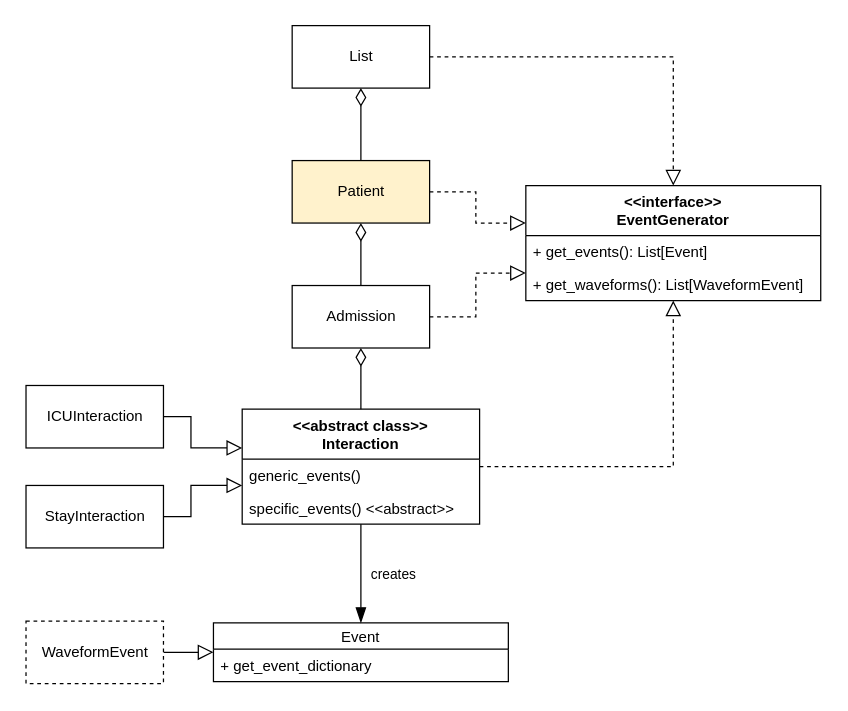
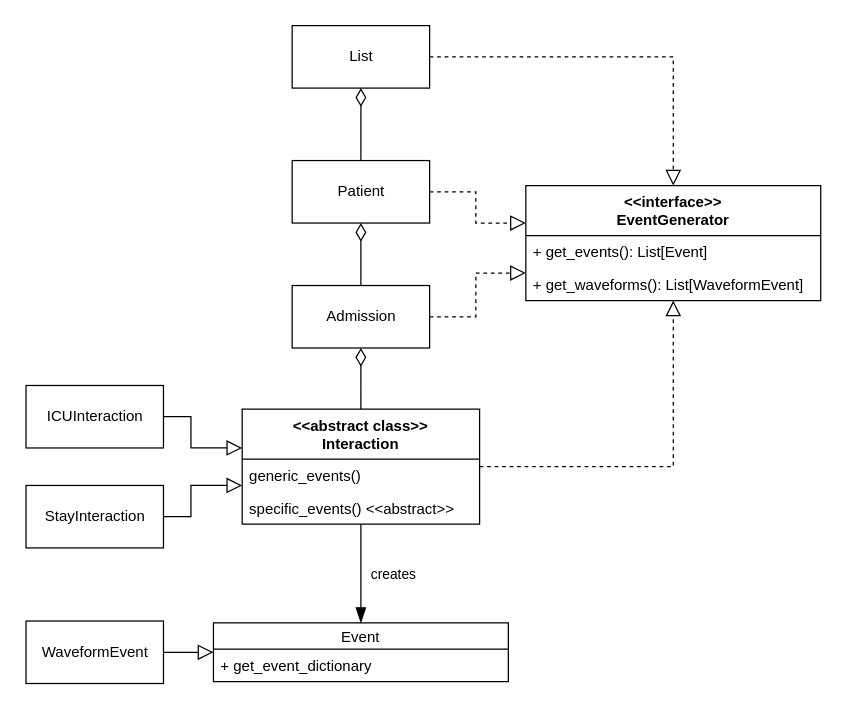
(361, 192) -> (361, 192)
(94, 653) -> (94, 653)
